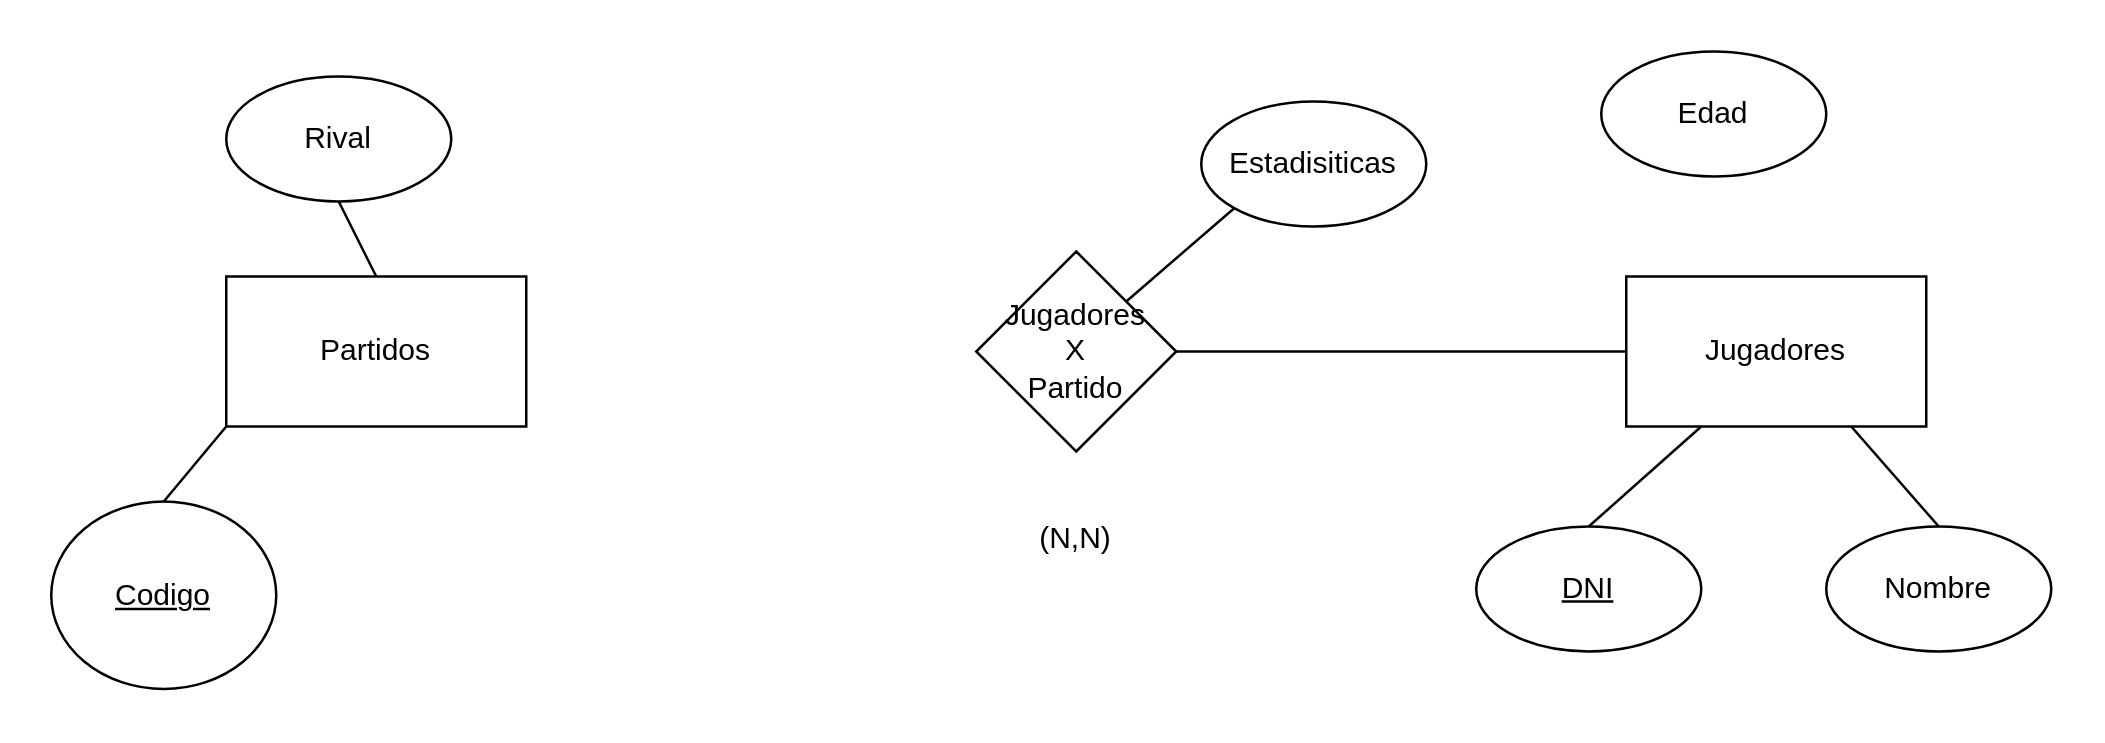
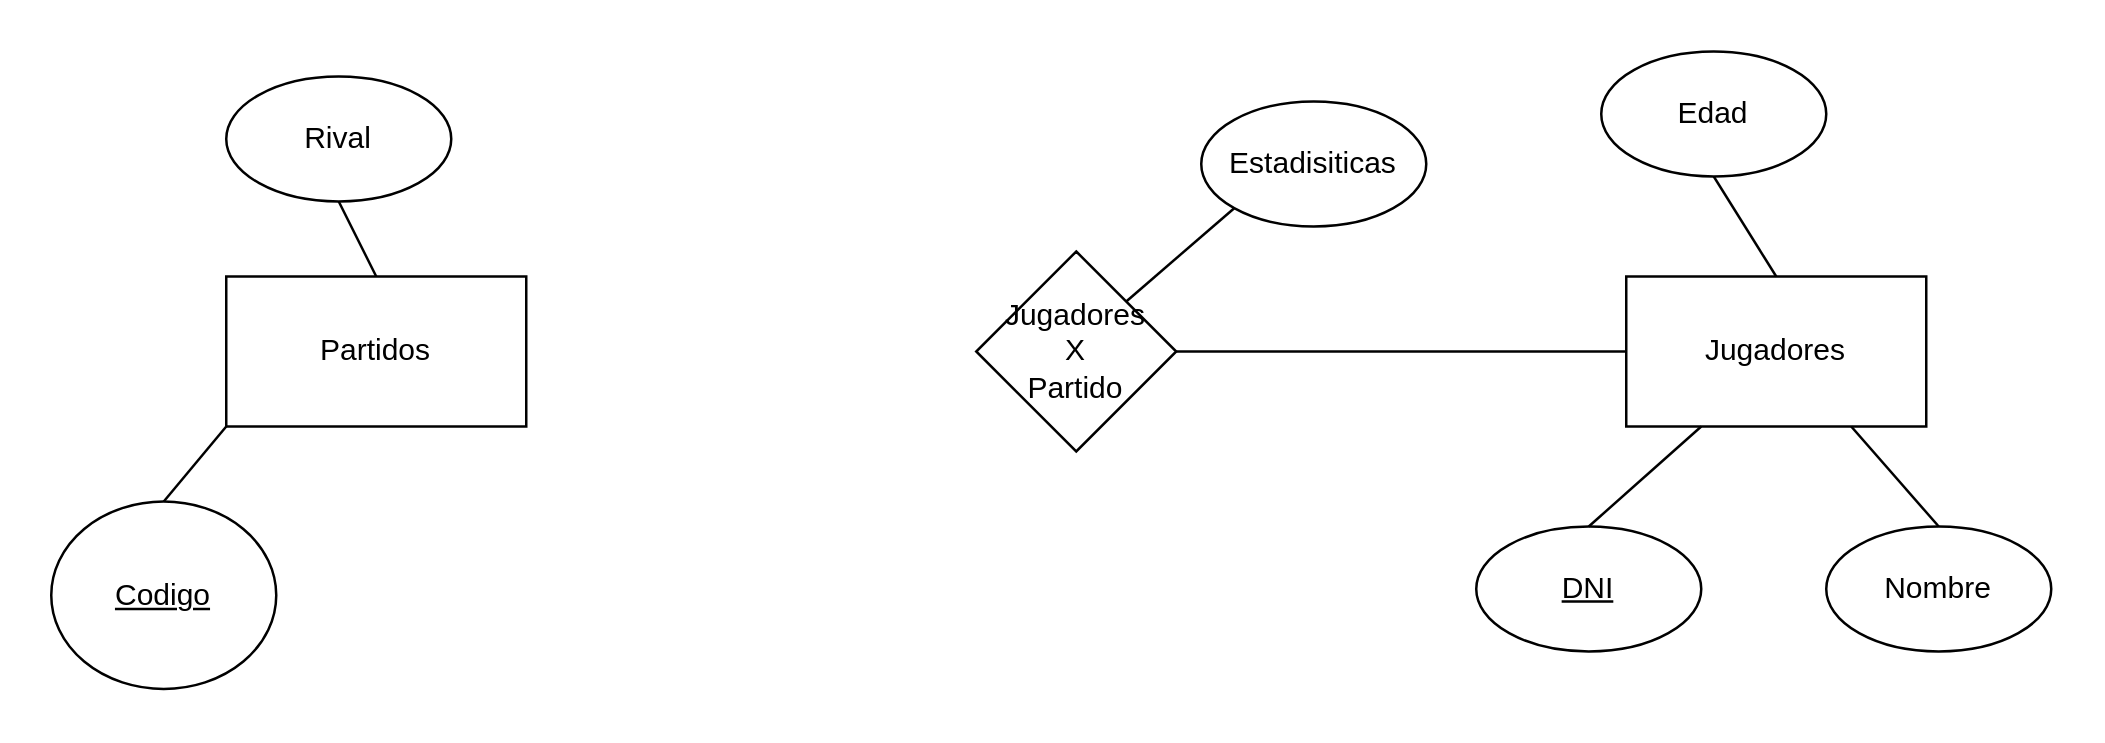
none -> (1745, 226)
(1076, 539) -> none
